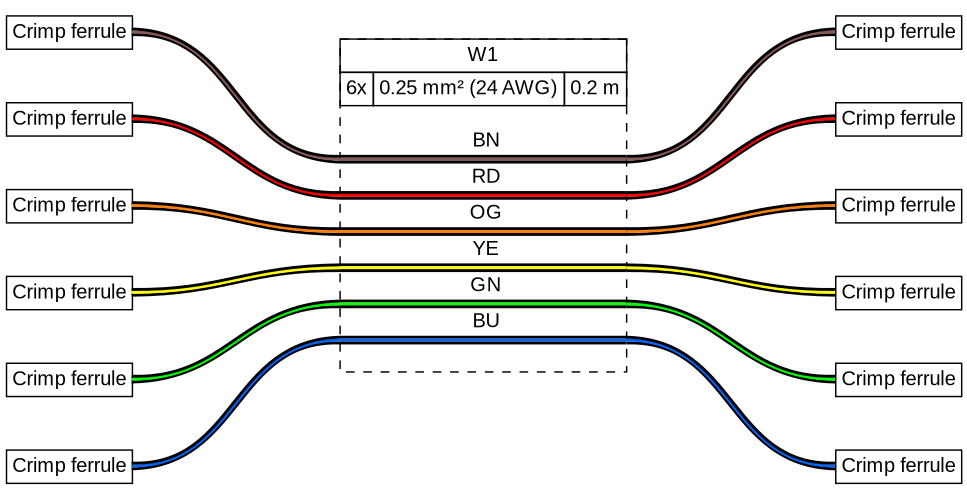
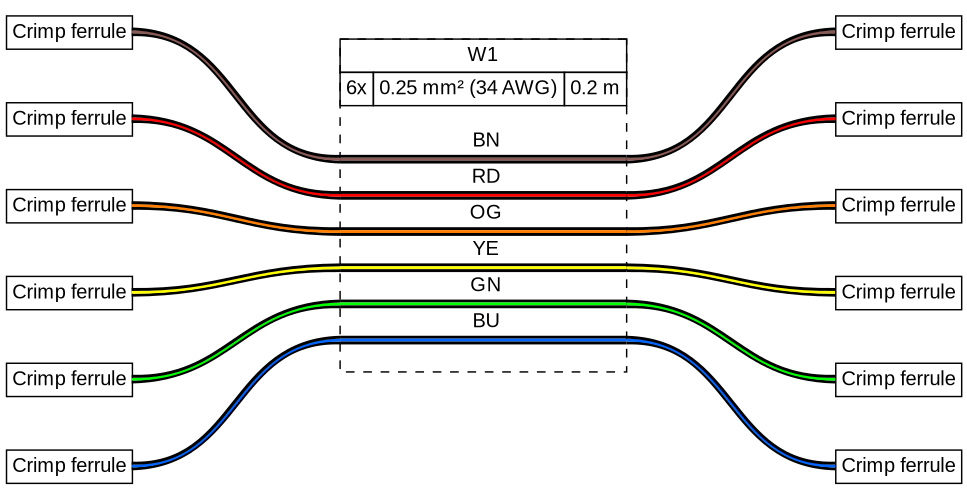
(469, 88) -> (469, 88)
